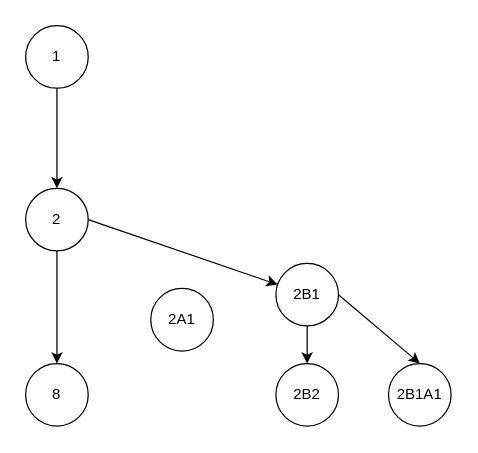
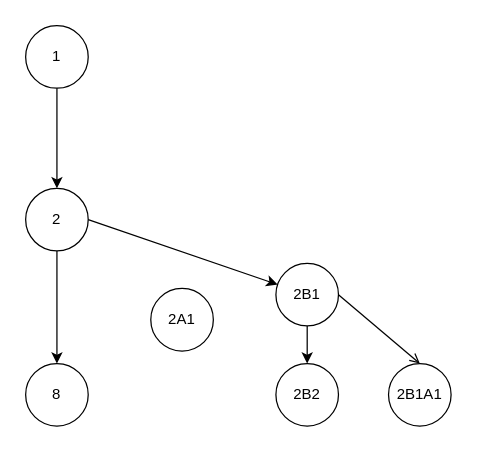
(412, 357) -> (414, 359)
